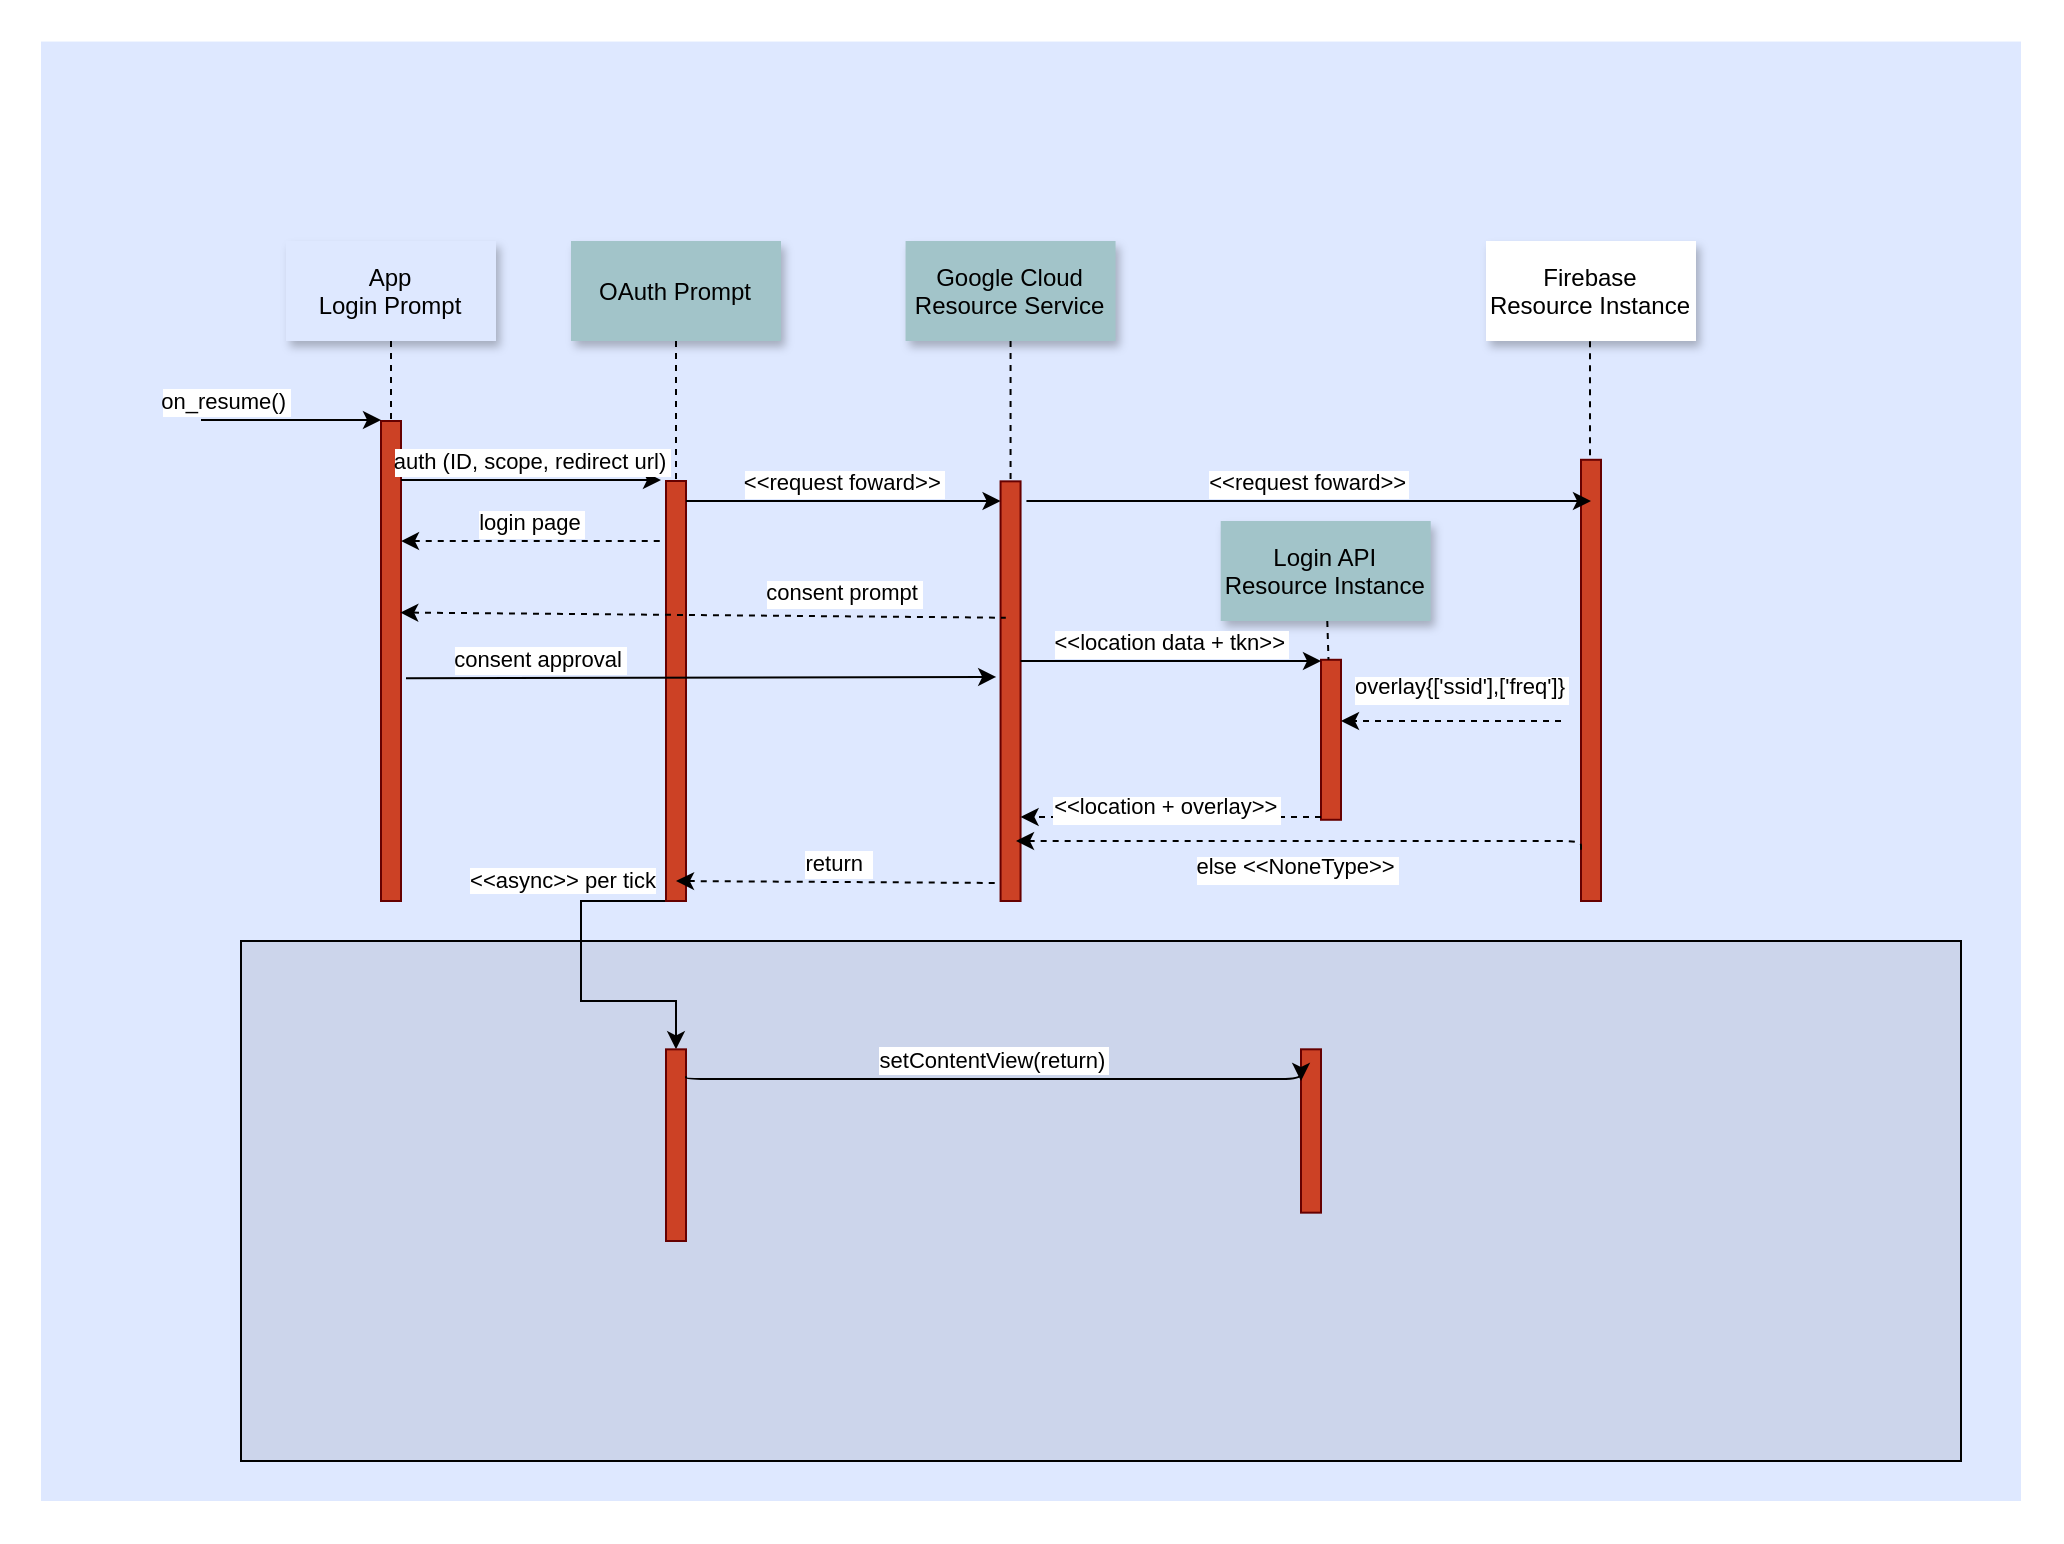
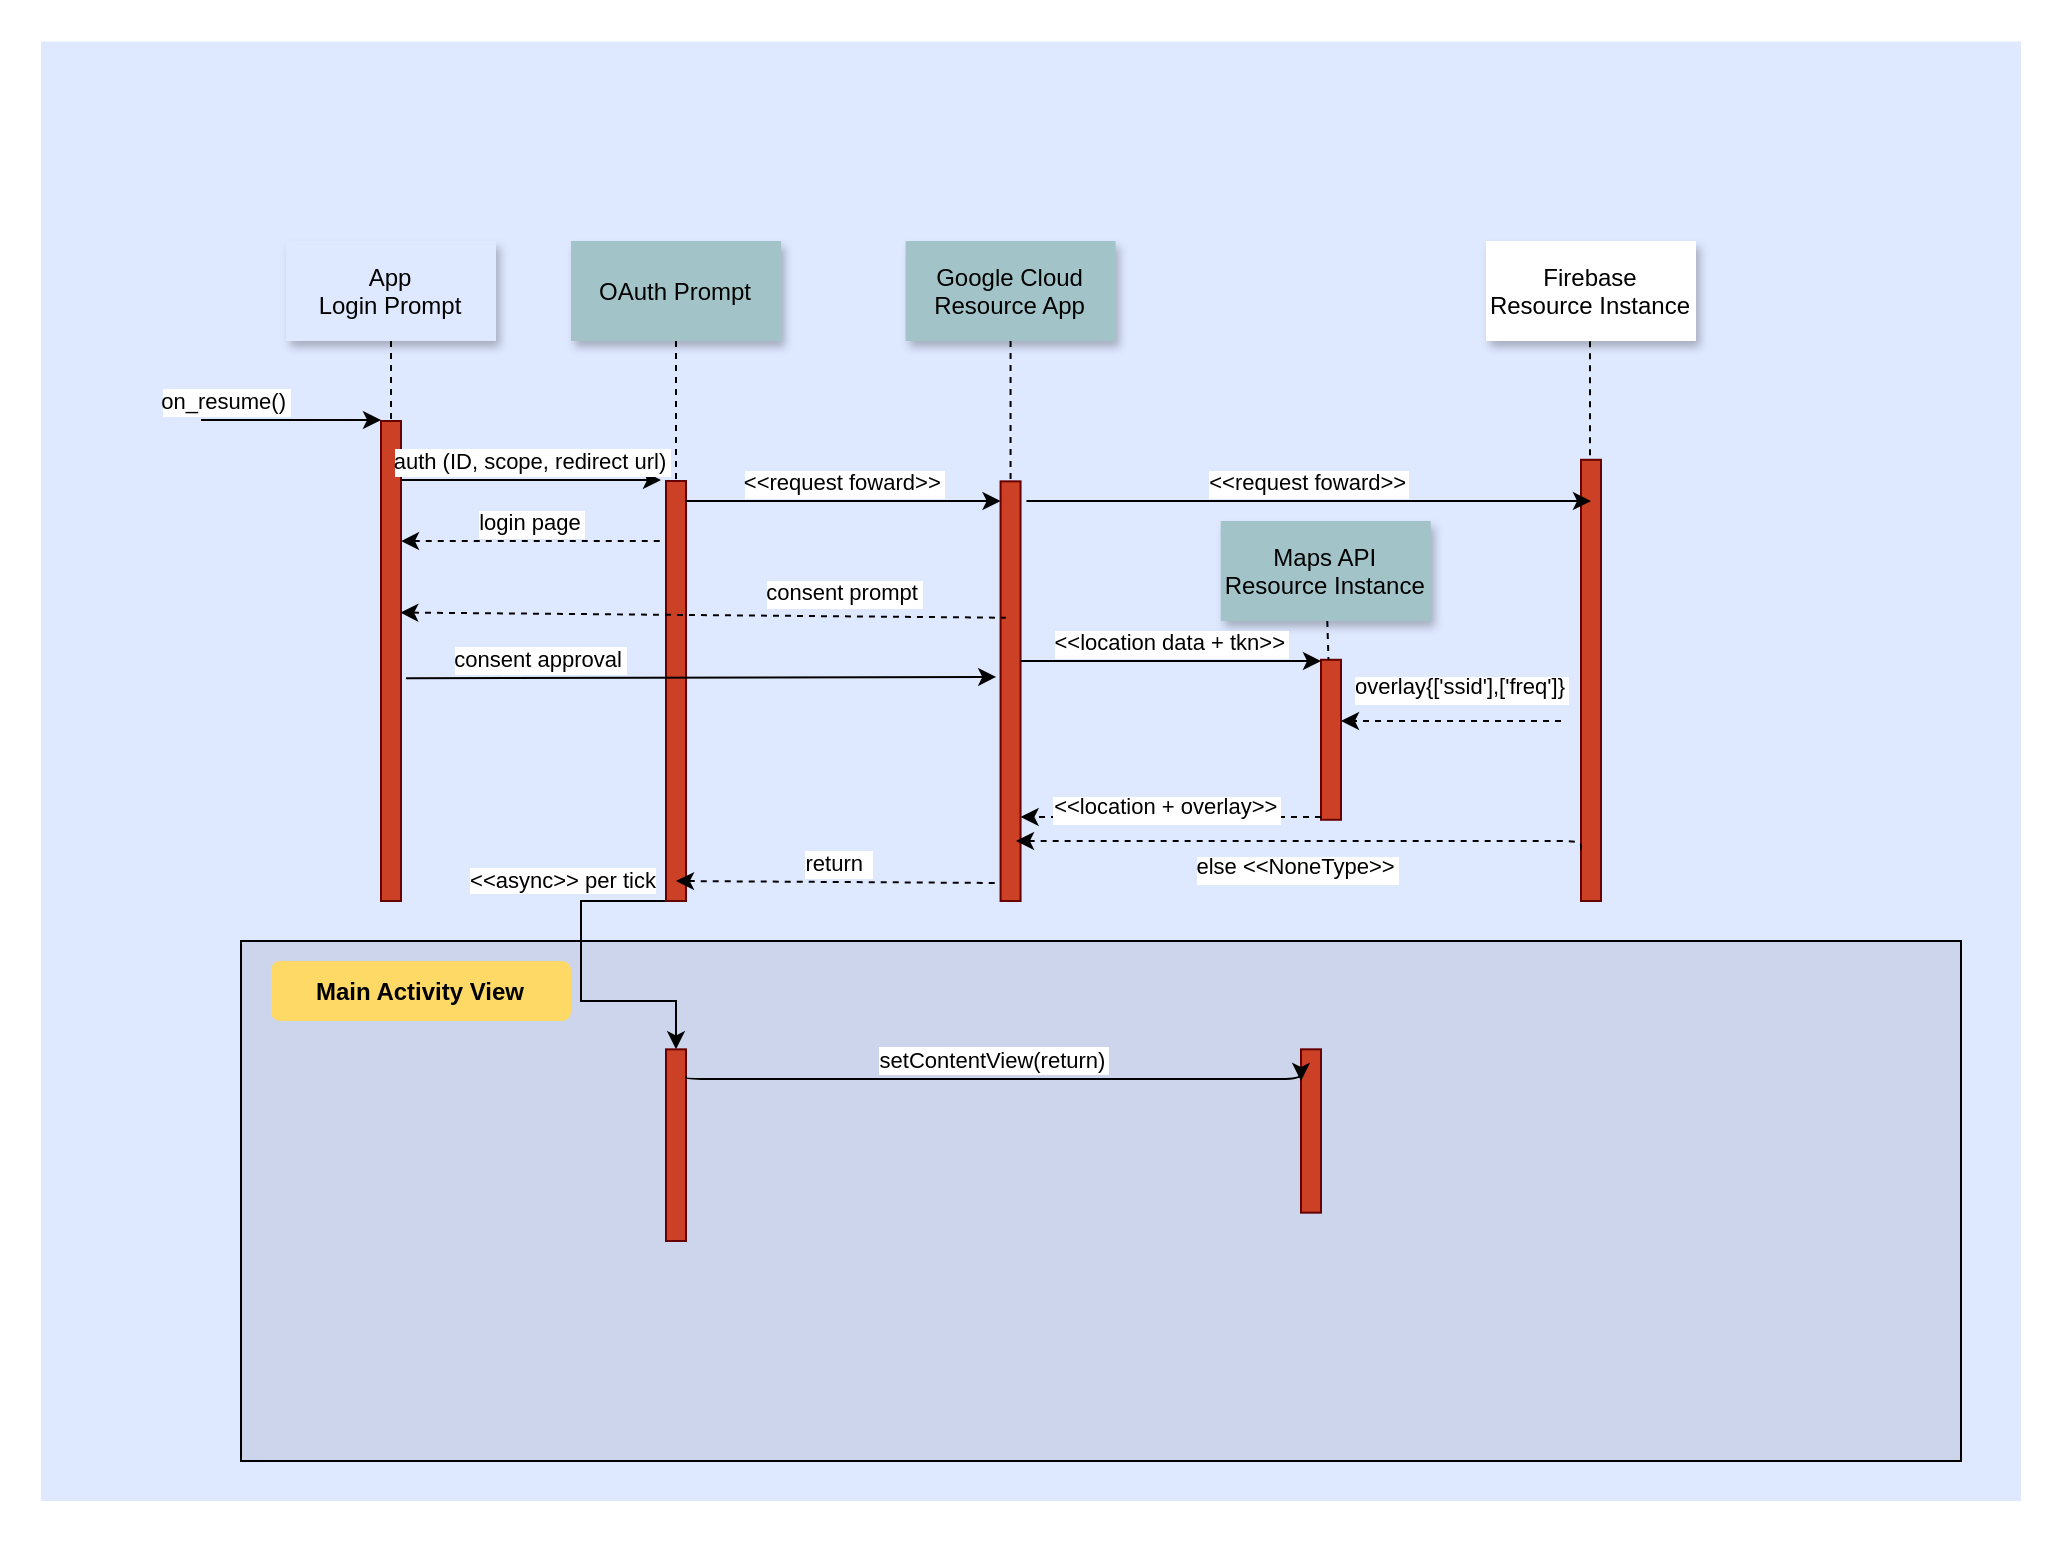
(1010, 278) -> (1010, 278)
(1325, 558) -> (1325, 558)
none -> (421, 991)
